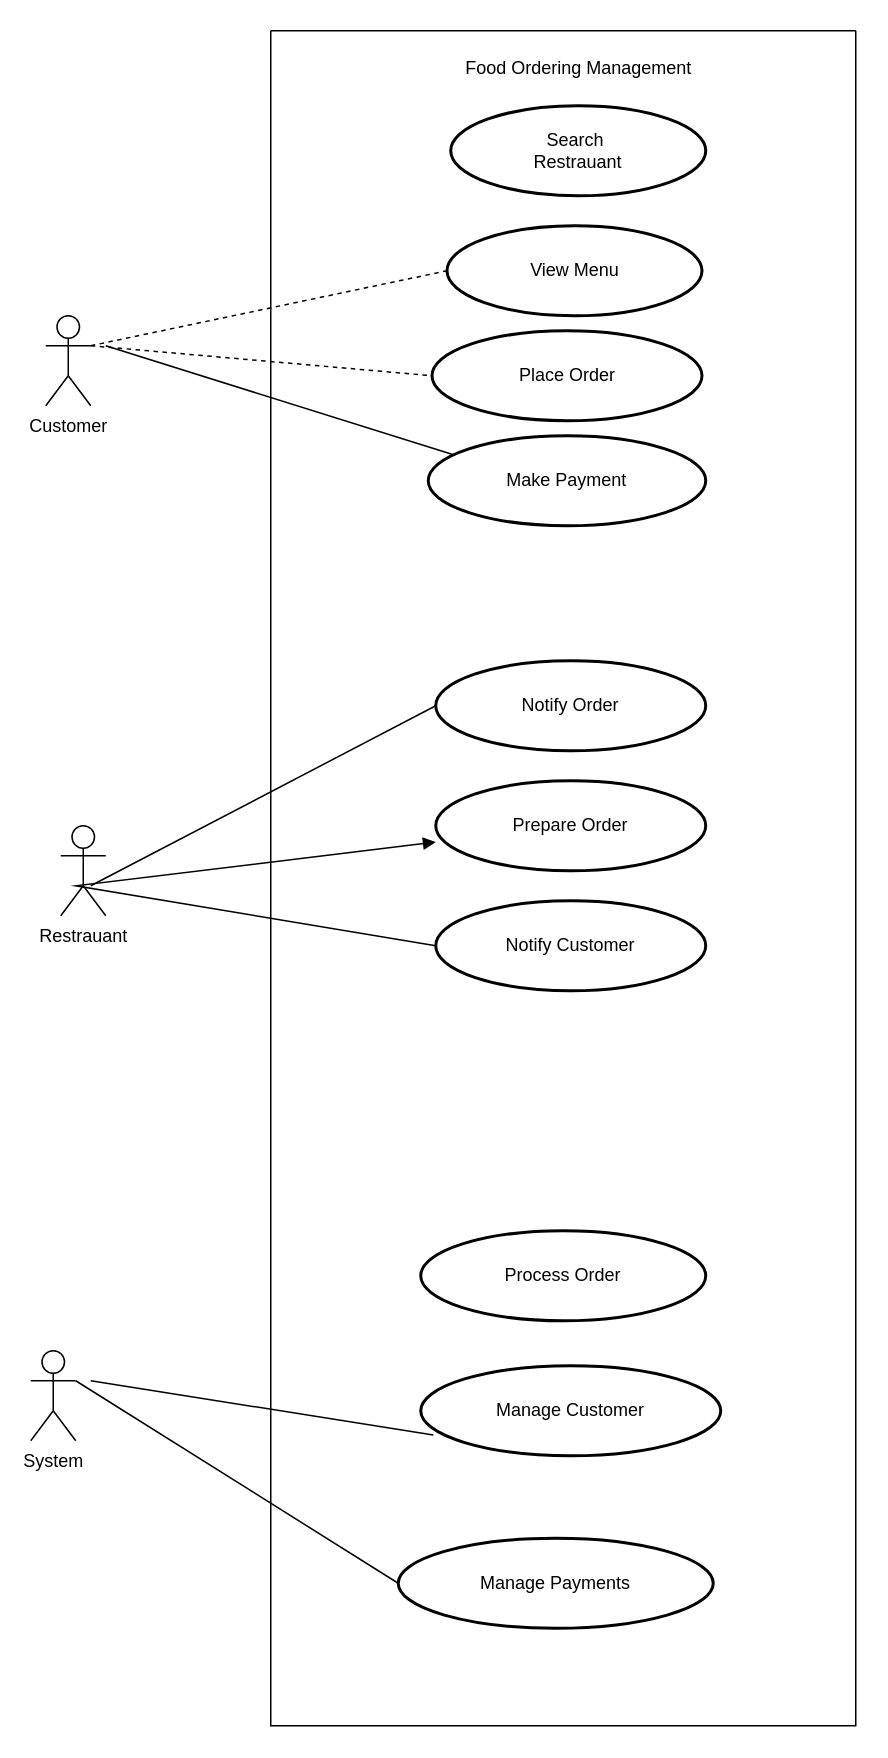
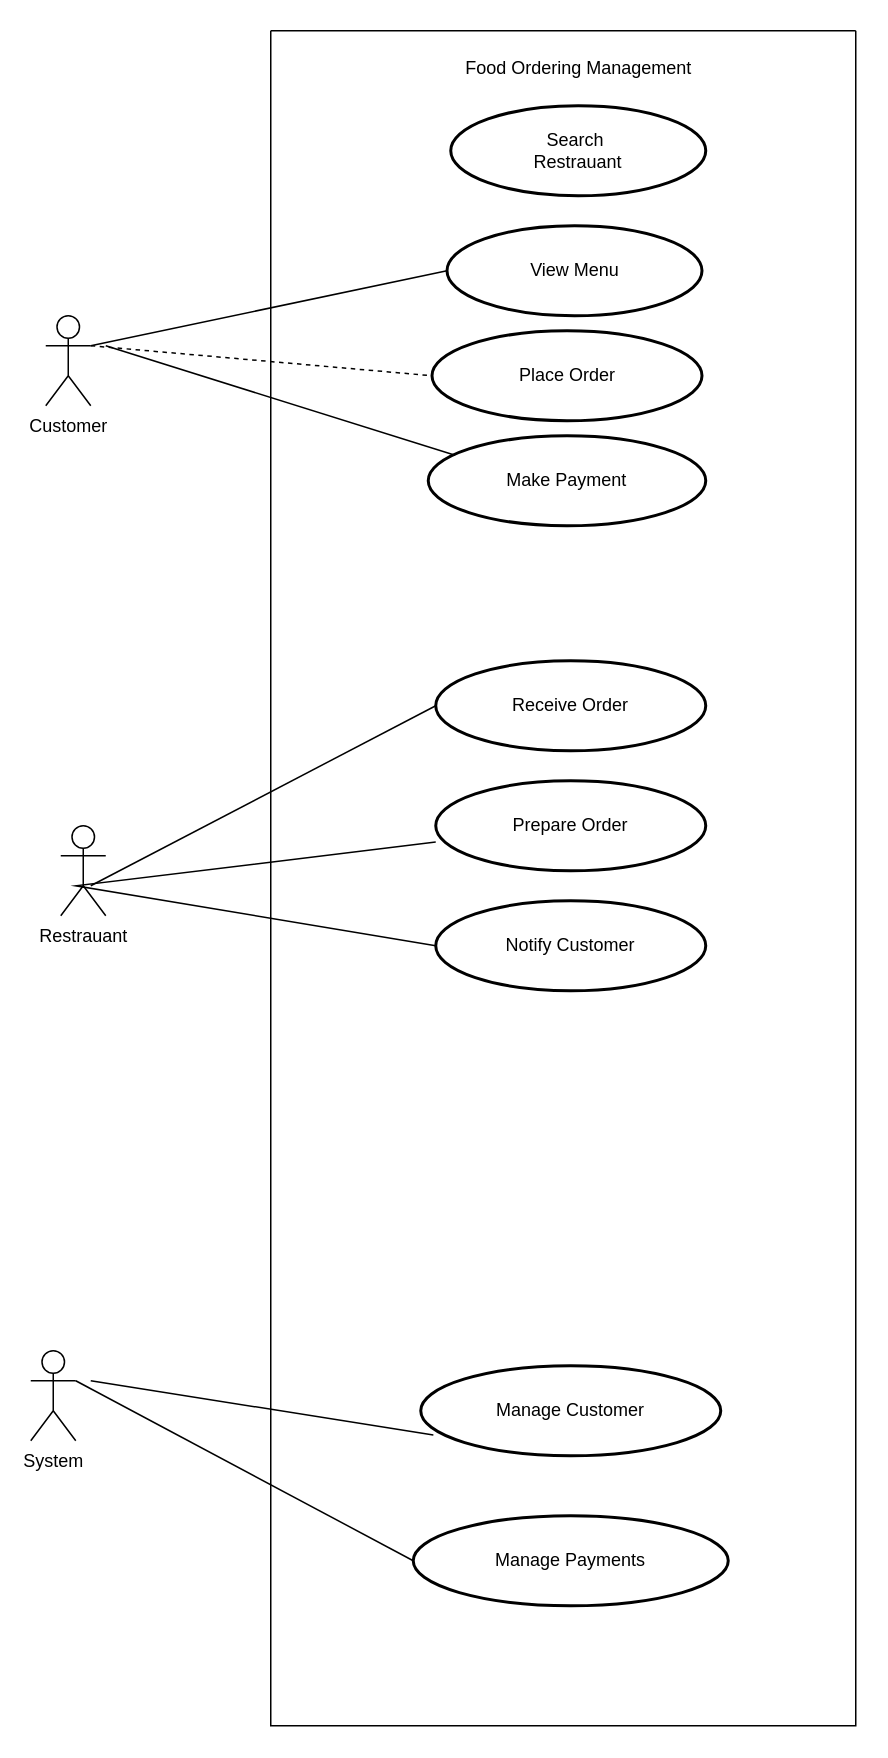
(268, 308) -> (268, 308)
(571, 706) -> (571, 706)
(422, 844) -> (428, 843)
(563, 1276) -> none
(556, 1583) -> (571, 1561)
